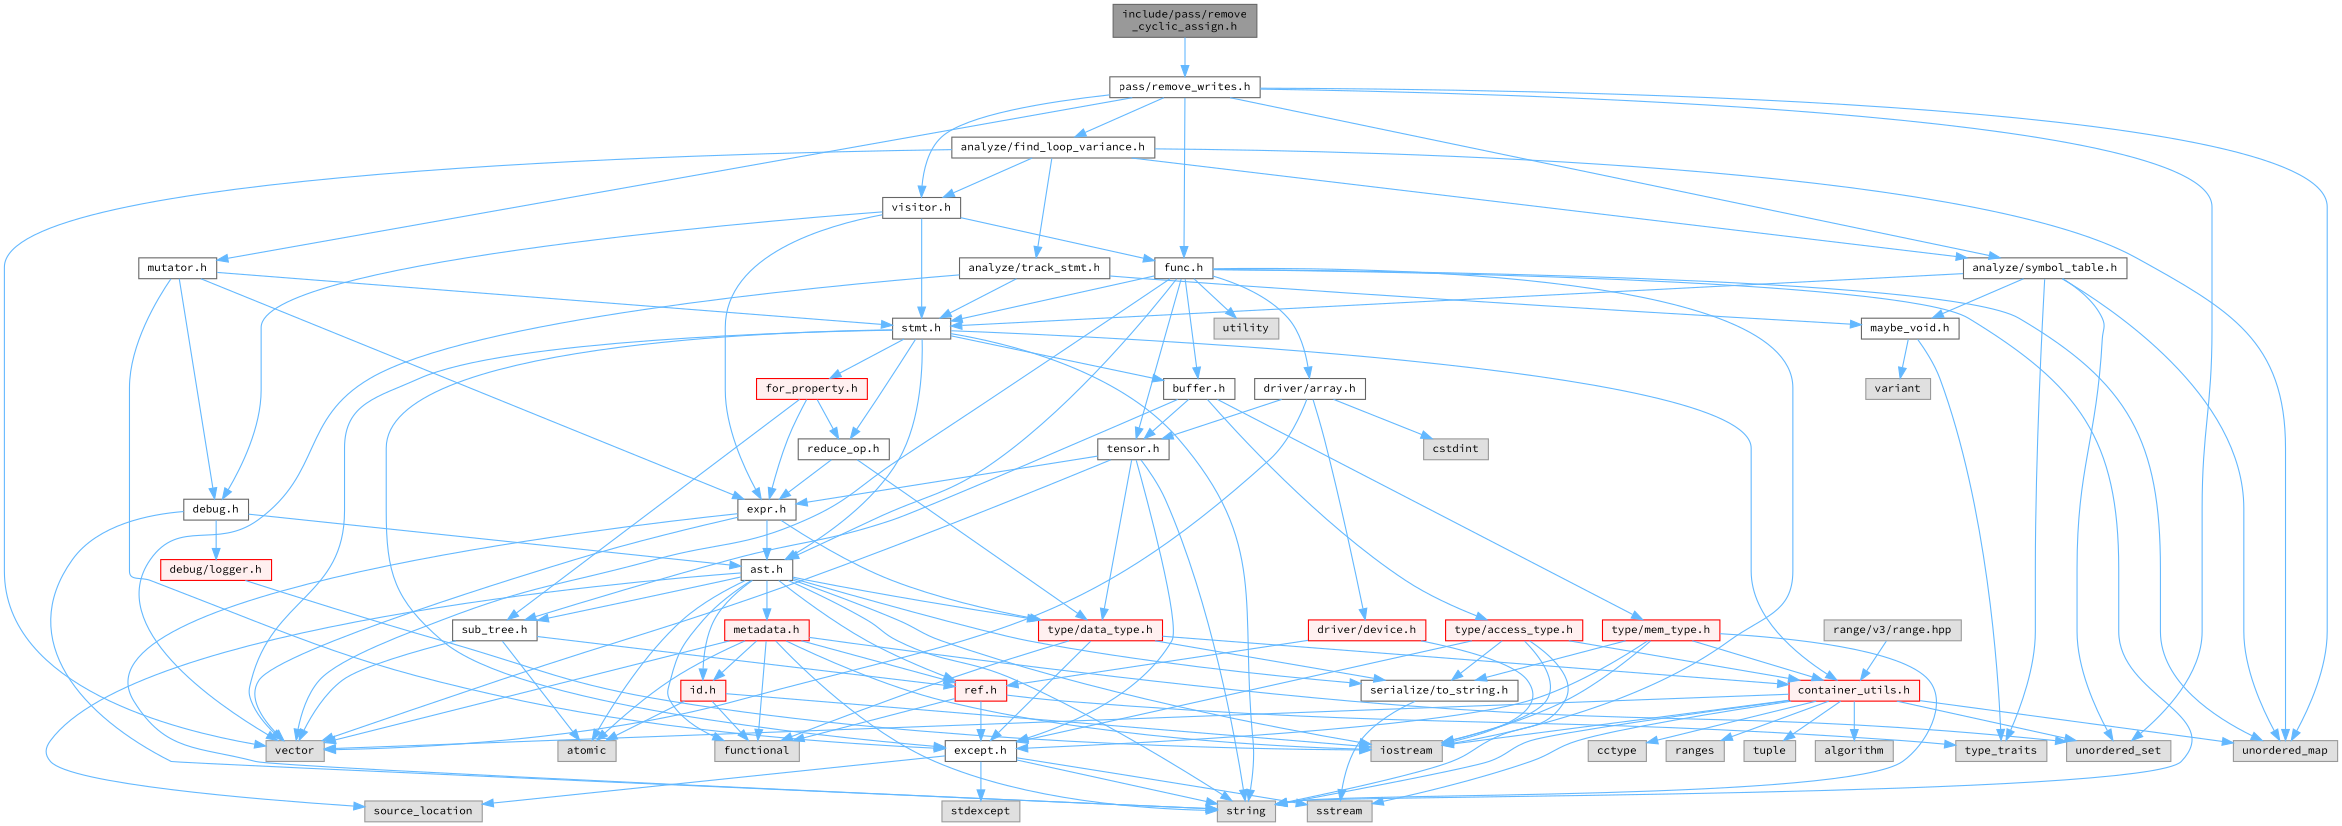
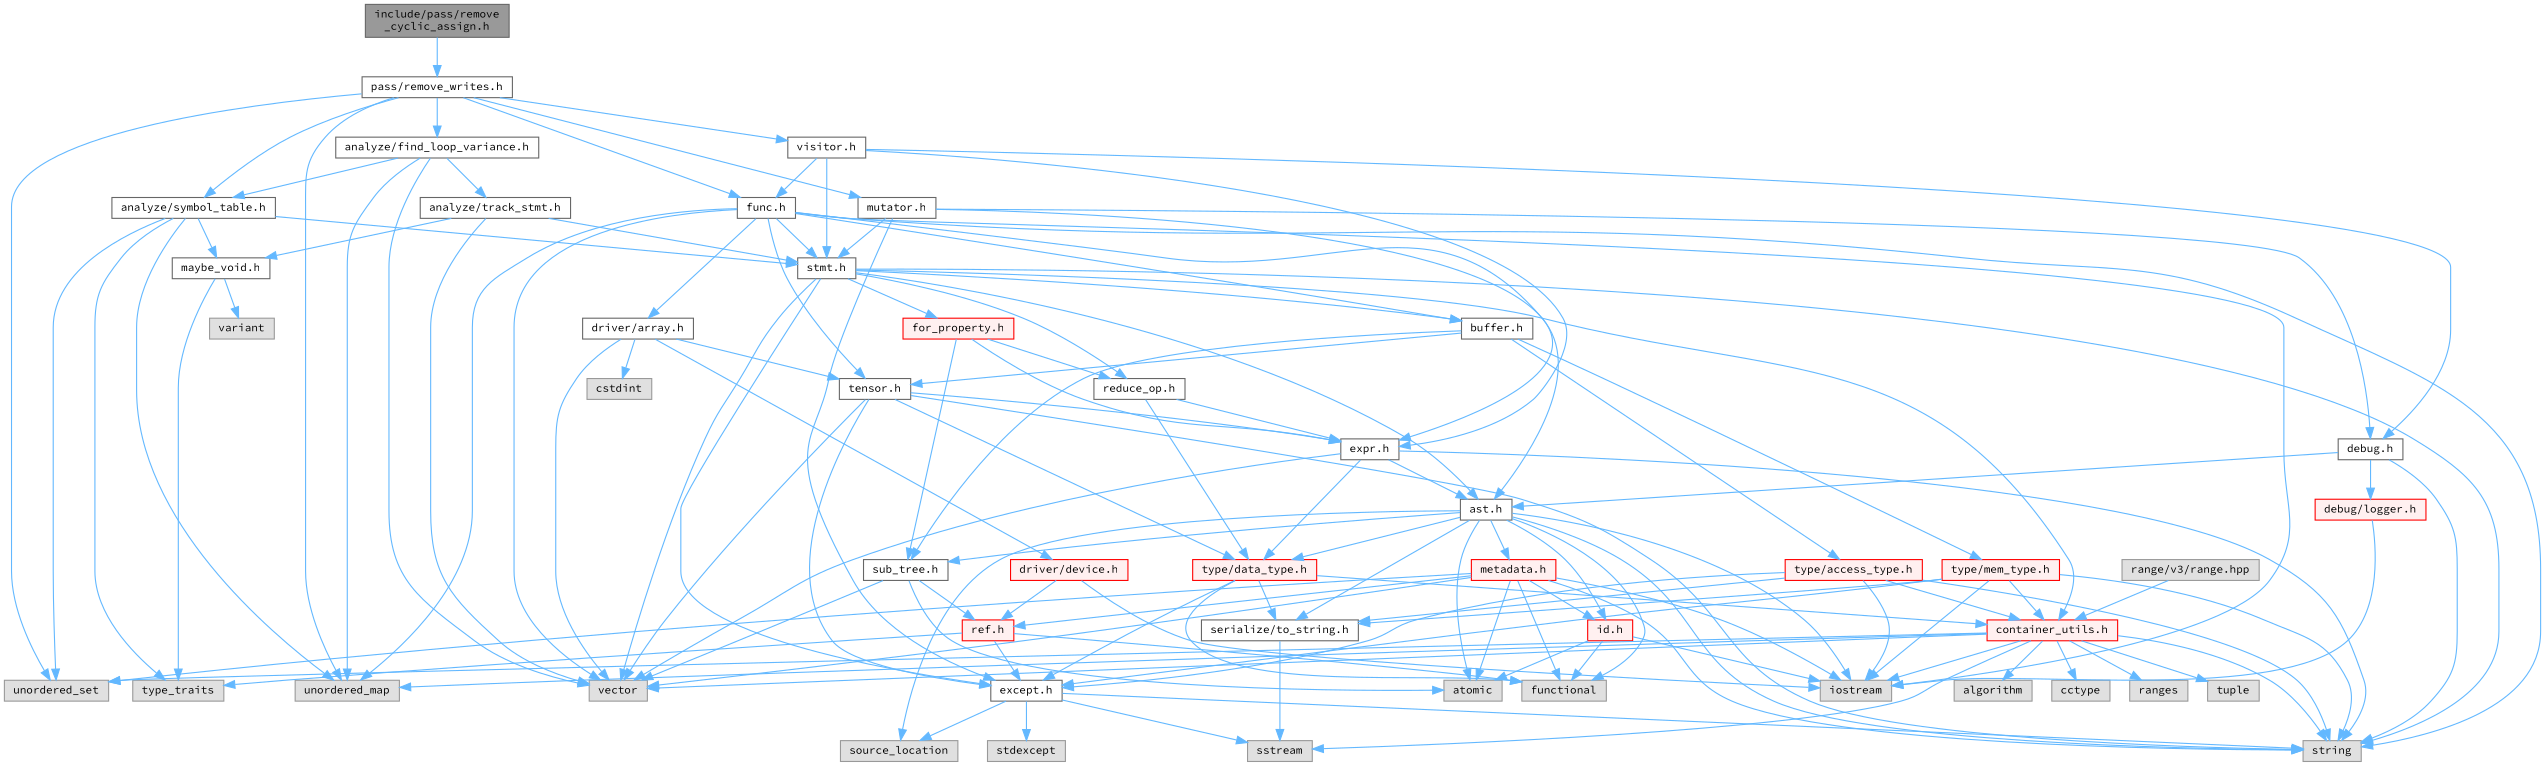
(993, 175) -> none
(1246, 329) -> none
(858, 635) -> none
